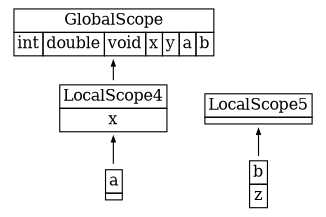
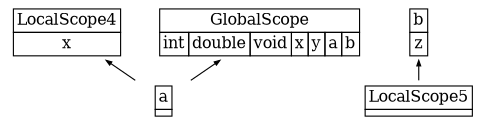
(113, 73) -> (203, 72)
(259, 145) -> (419, 73)
